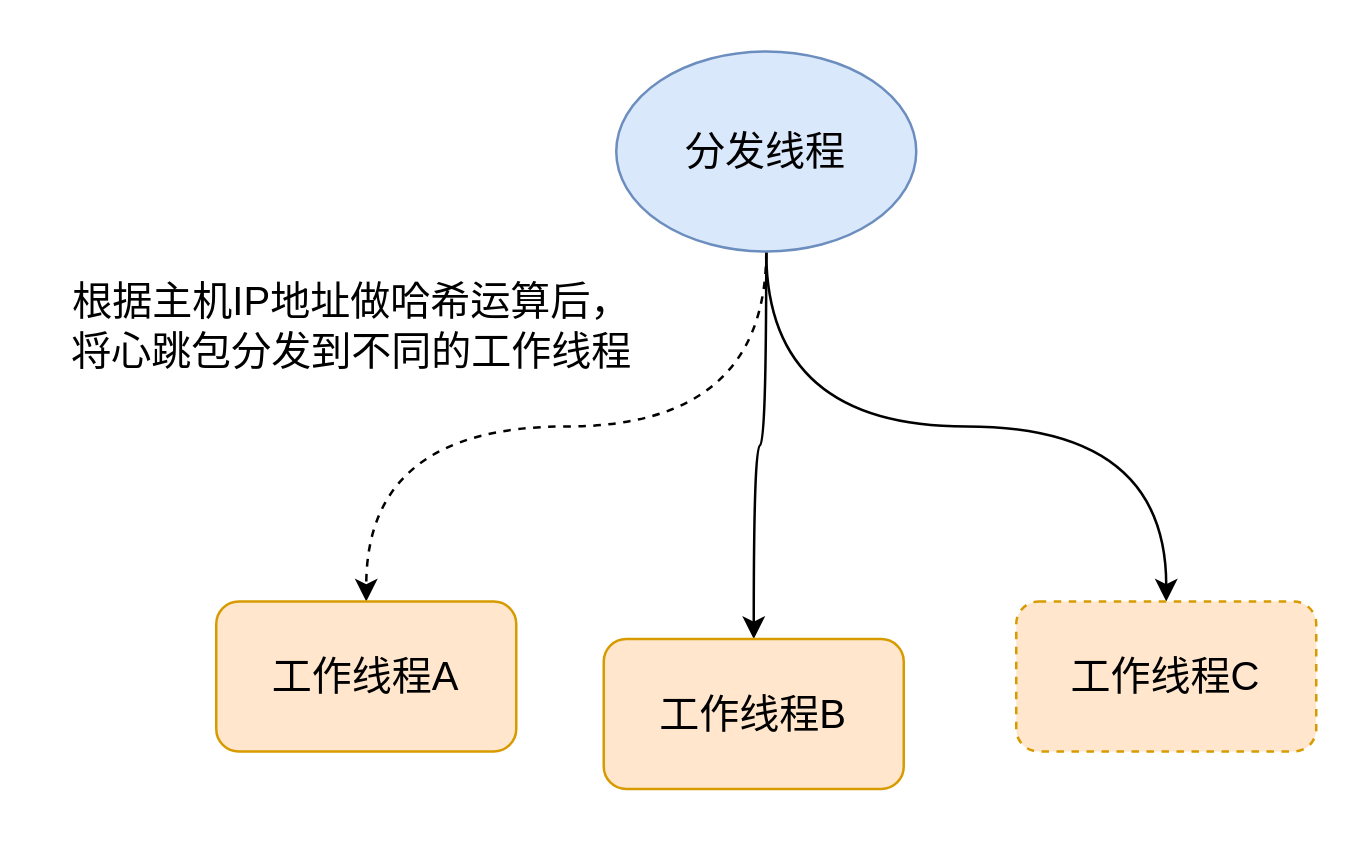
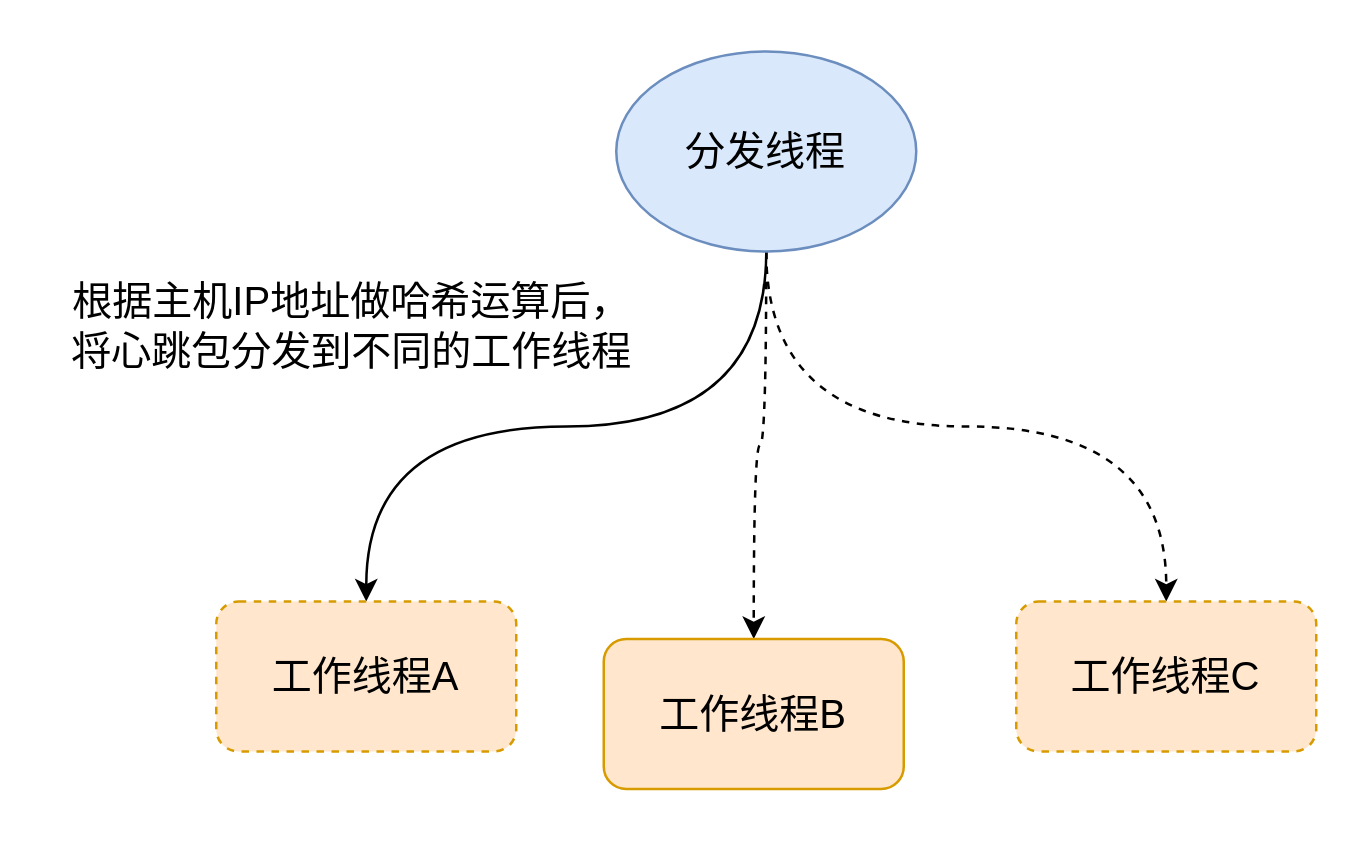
(553, 427) -> (553, 427)
(982, 427) -> (982, 427)
(757, 461) -> (757, 461)
(366, 676) -> (366, 676)
